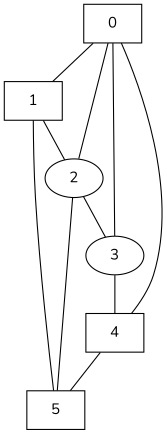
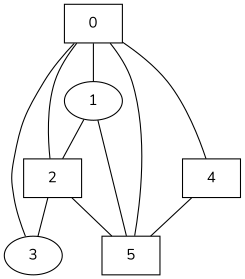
(33, 101) -> (93, 101)
none -> (141, 136)
(74, 178) -> (53, 178)
(115, 294) -> none
